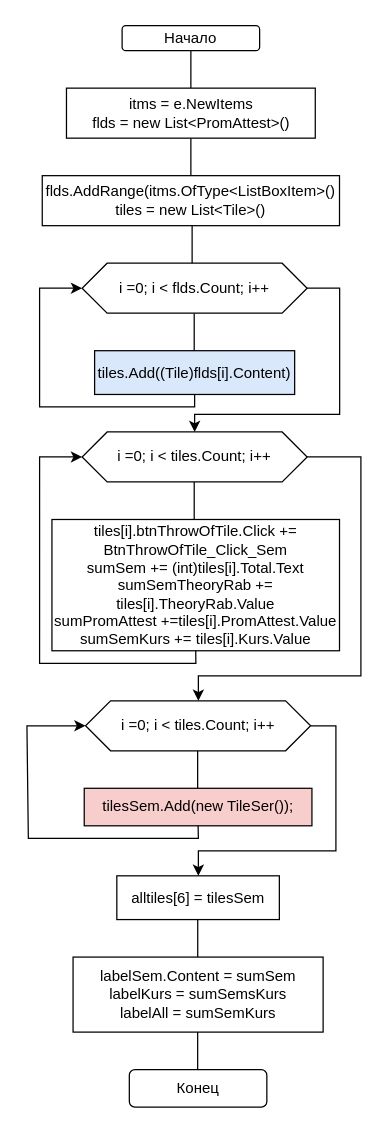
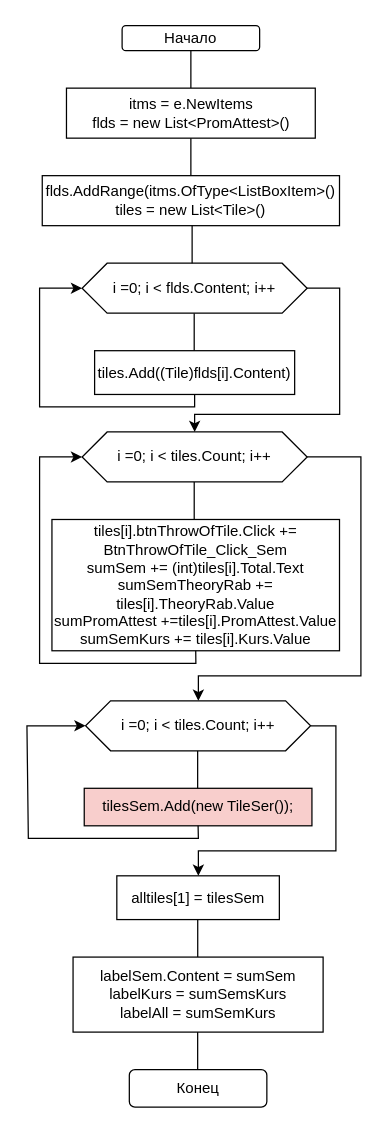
(194, 288) -> (194, 288)
(194, 373) -> (194, 373)
(198, 898) -> (198, 898)
